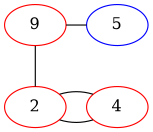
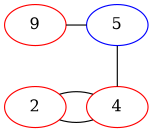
(35, 66) -> none
none -> (117, 66)
